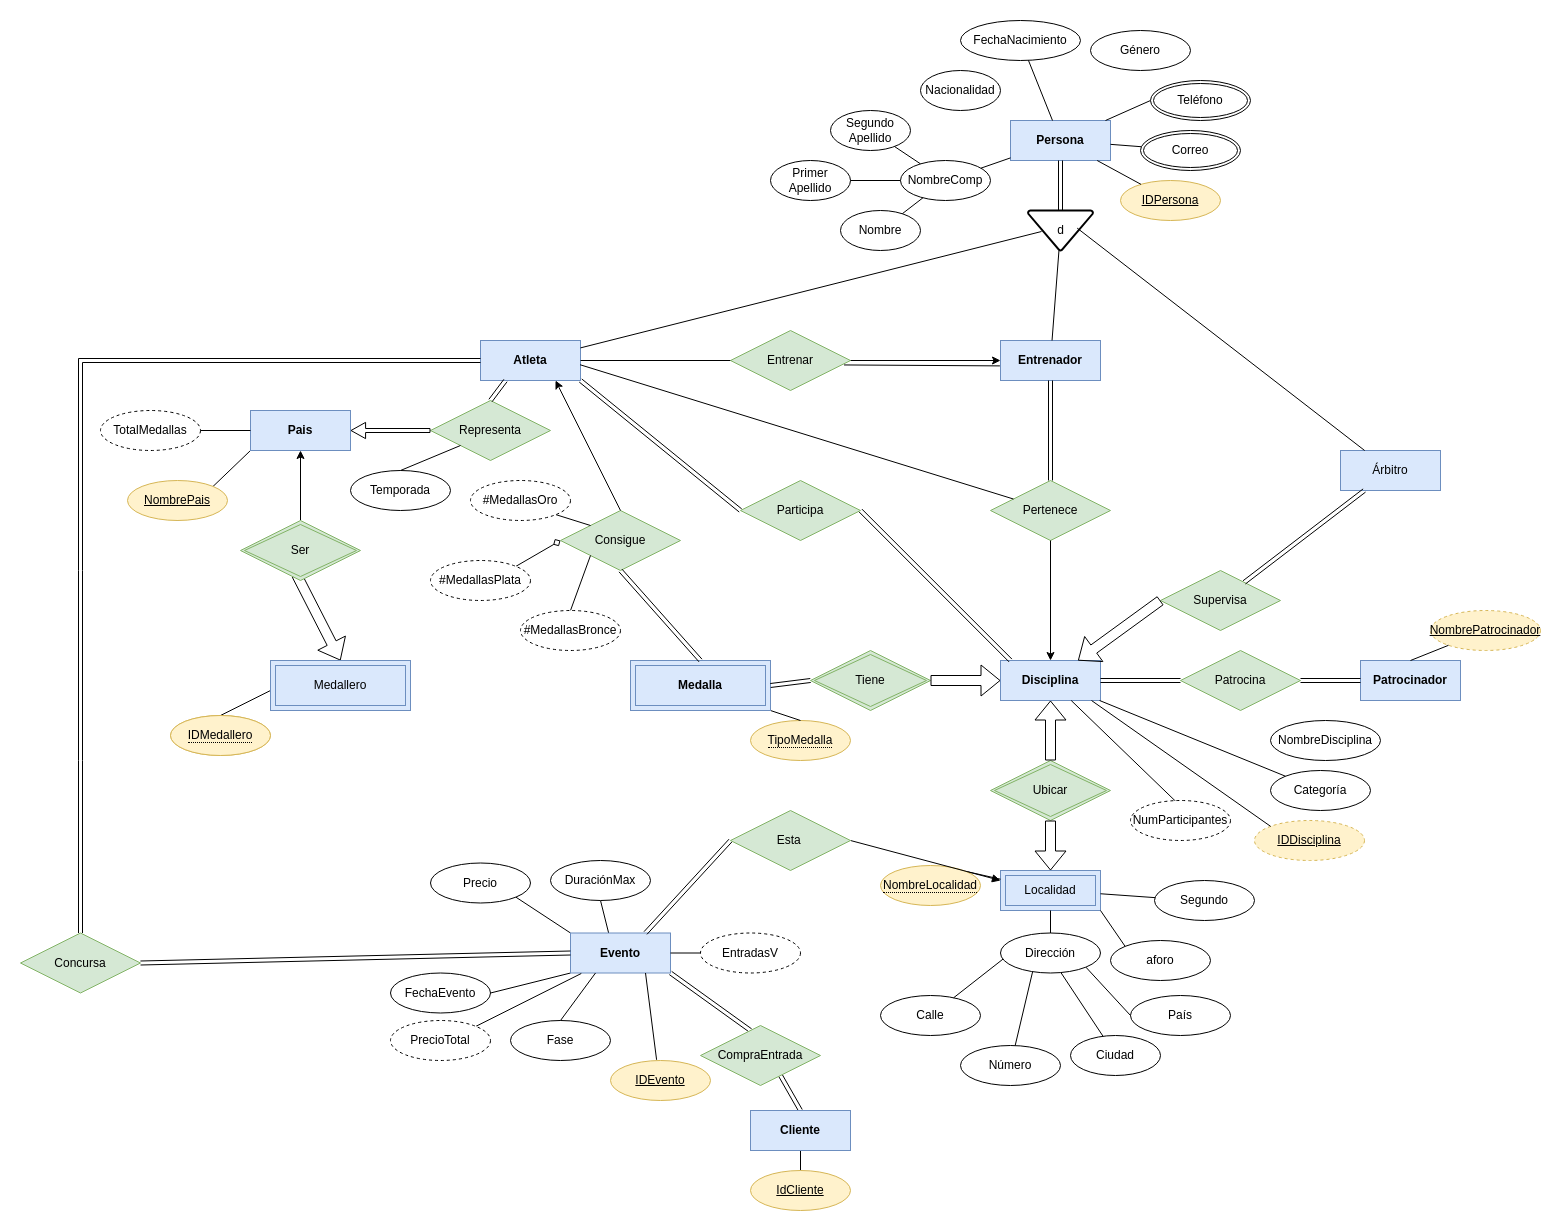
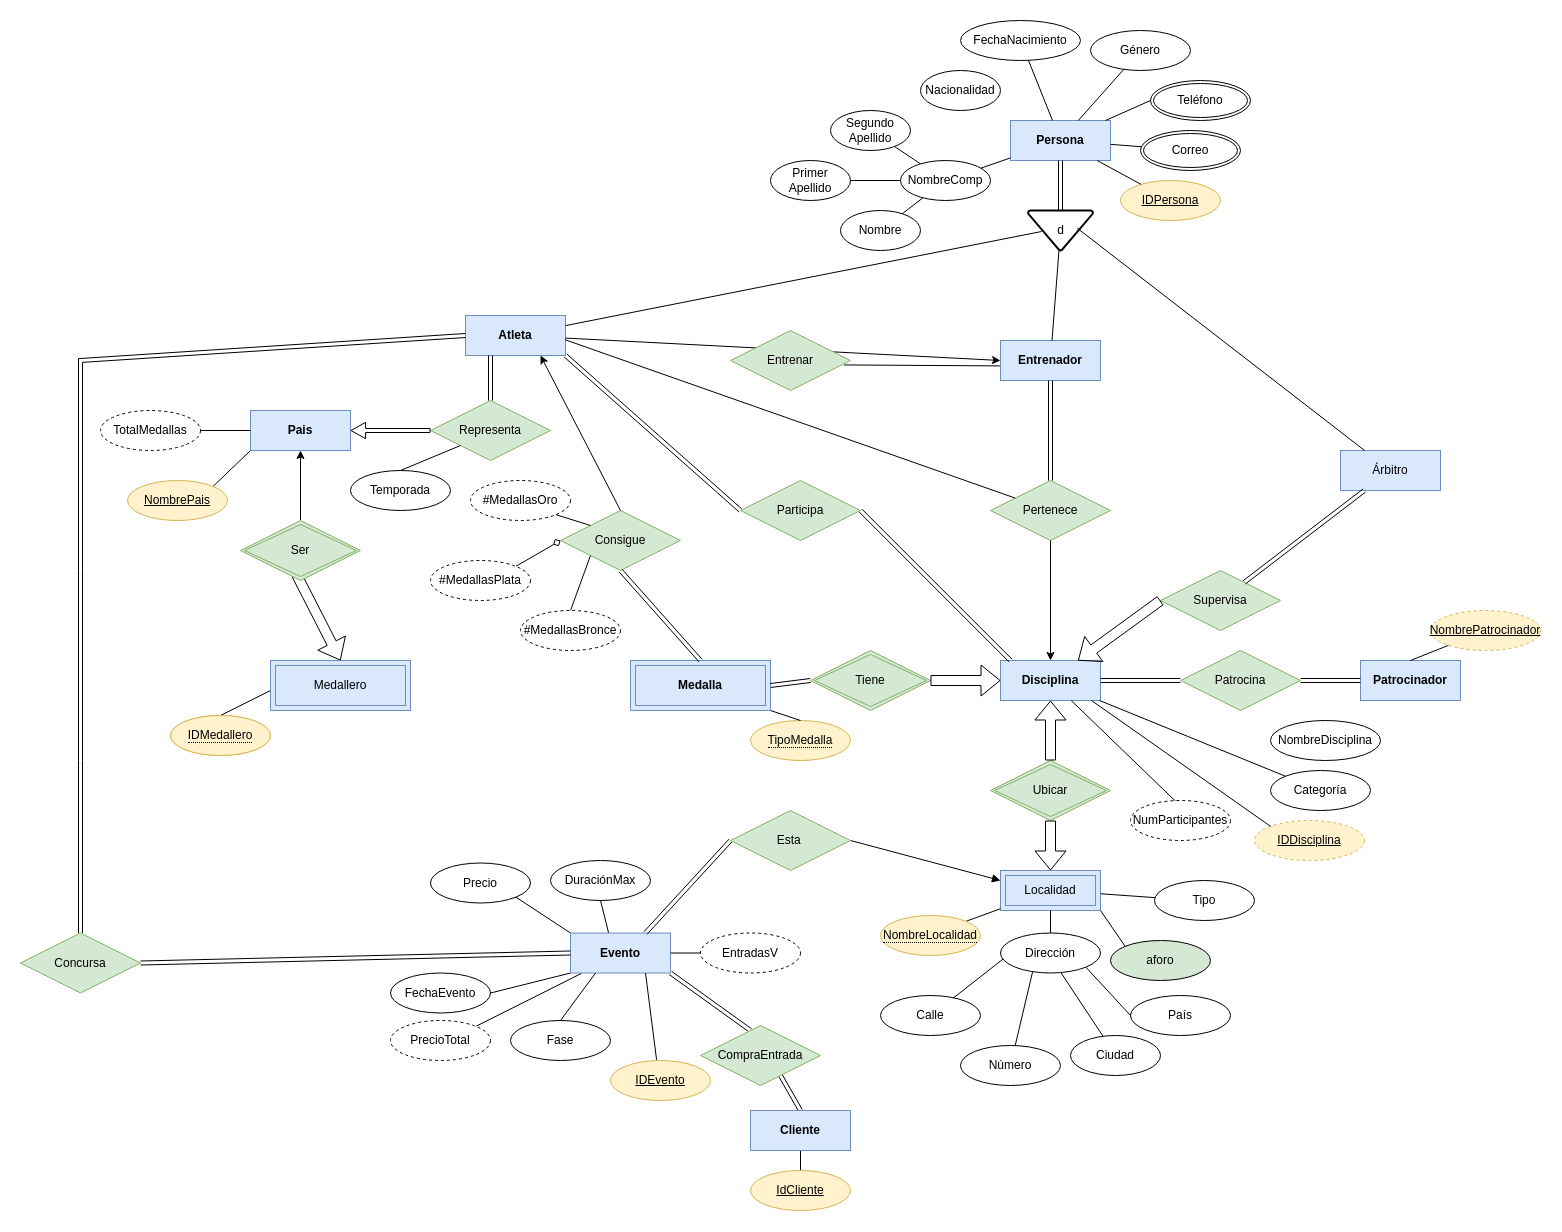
none -> (1101, 95)
(531, 361) -> (516, 336)
(931, 886) -> (931, 936)
(1205, 901) -> (1205, 901)
(1161, 961) -> (1161, 961)
